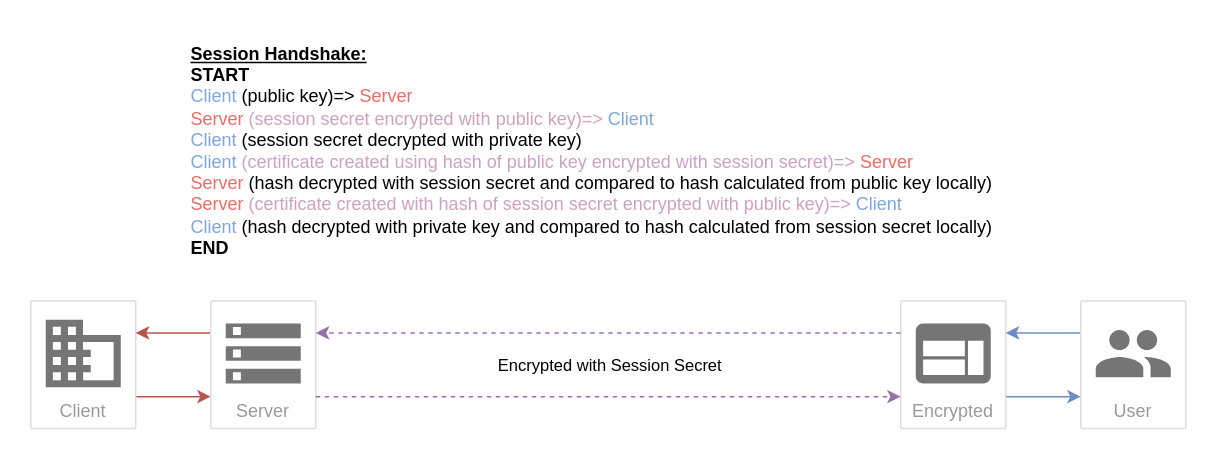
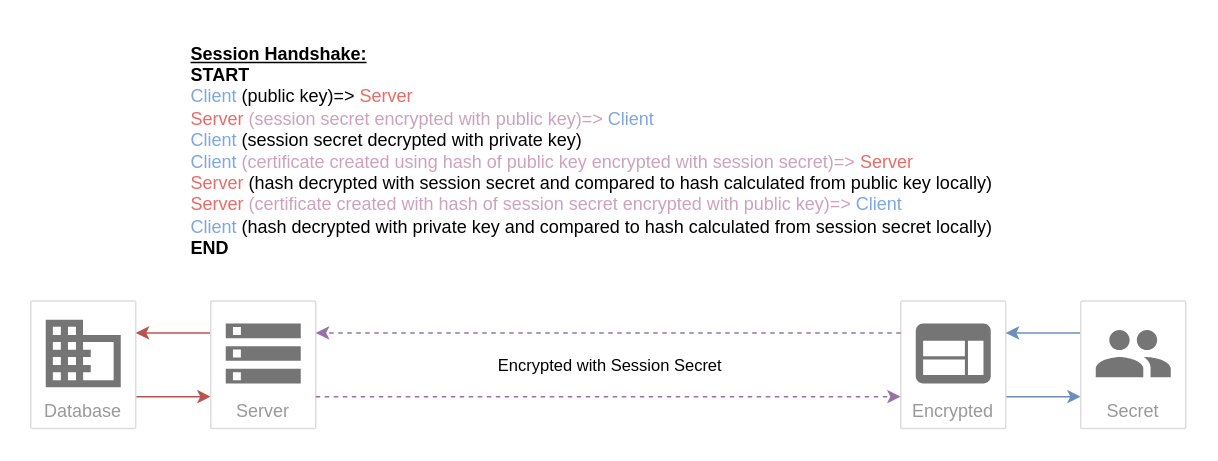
(83, 410) -> (83, 410)
(1133, 410) -> (1133, 410)
